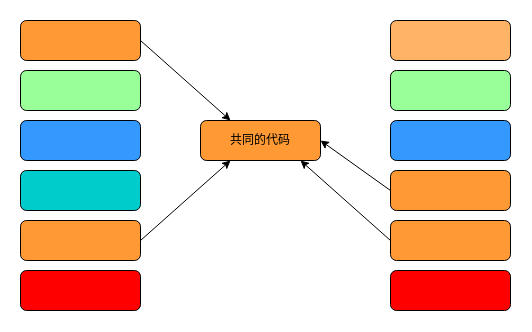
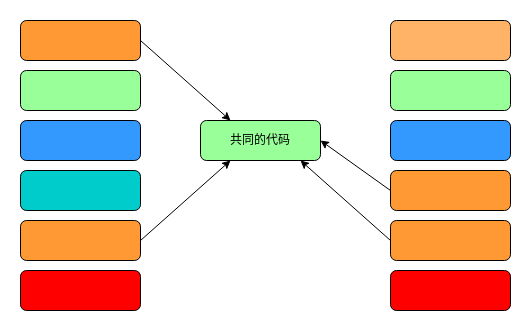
(261, 141) -> (261, 141)
